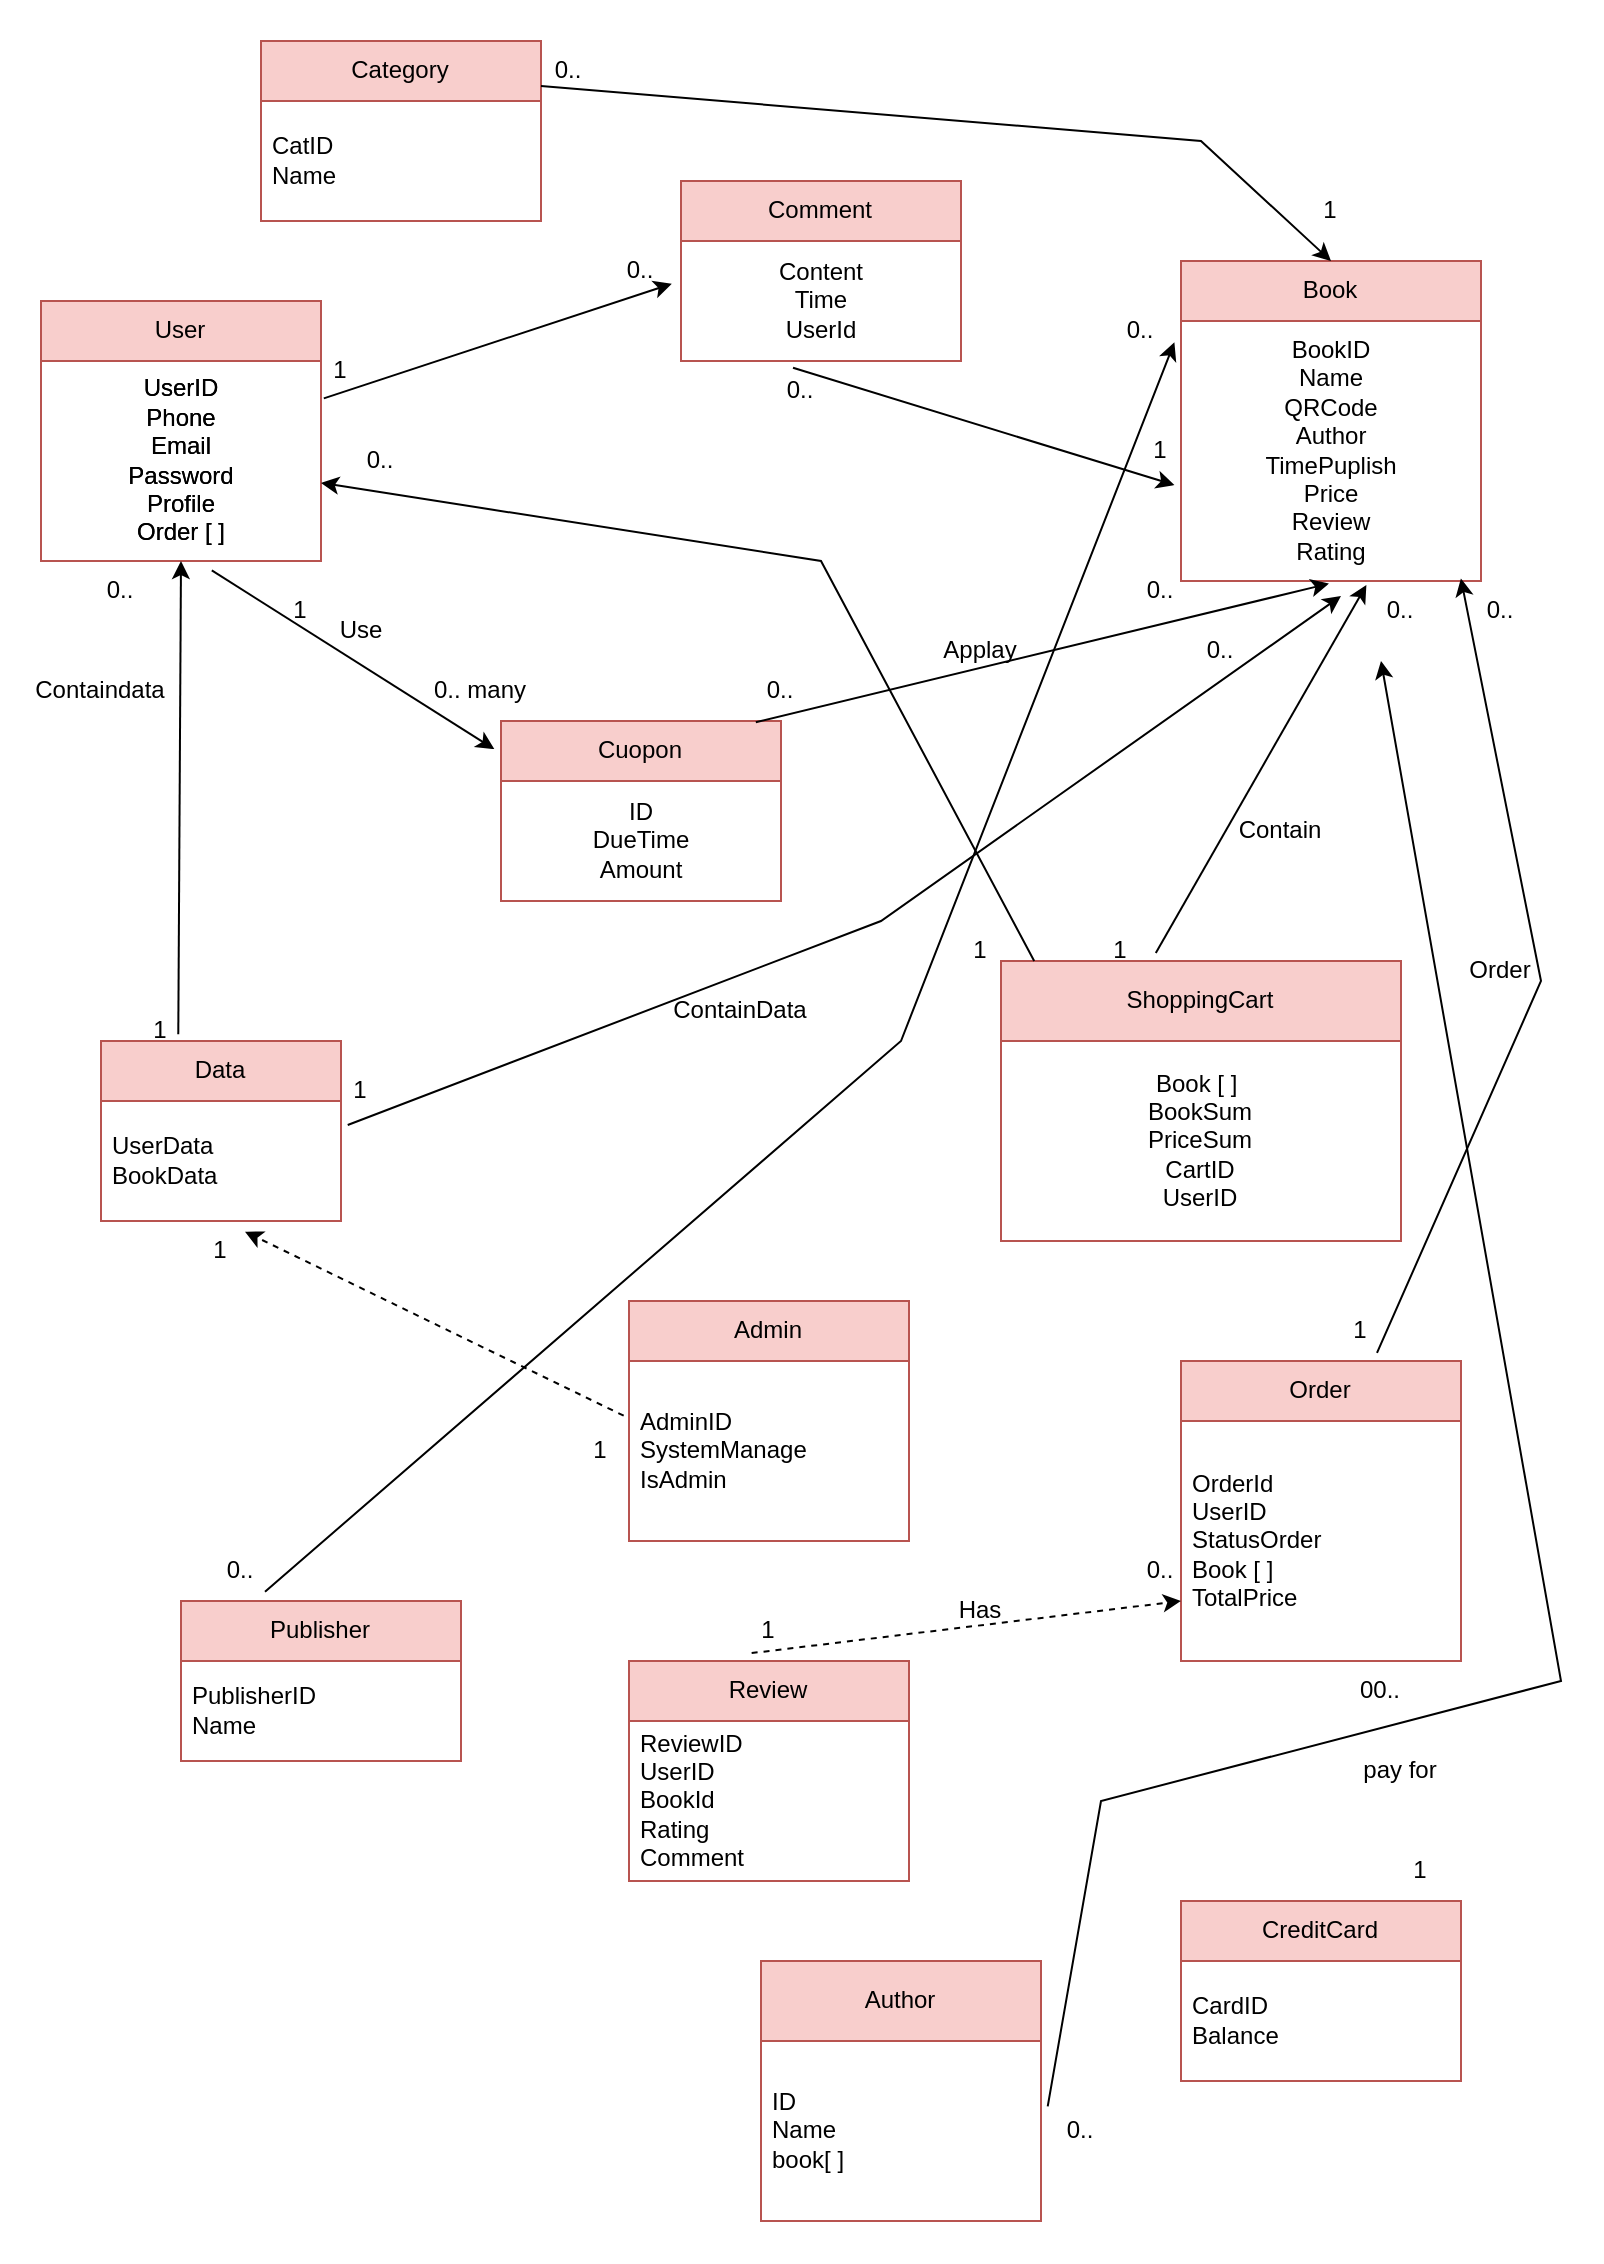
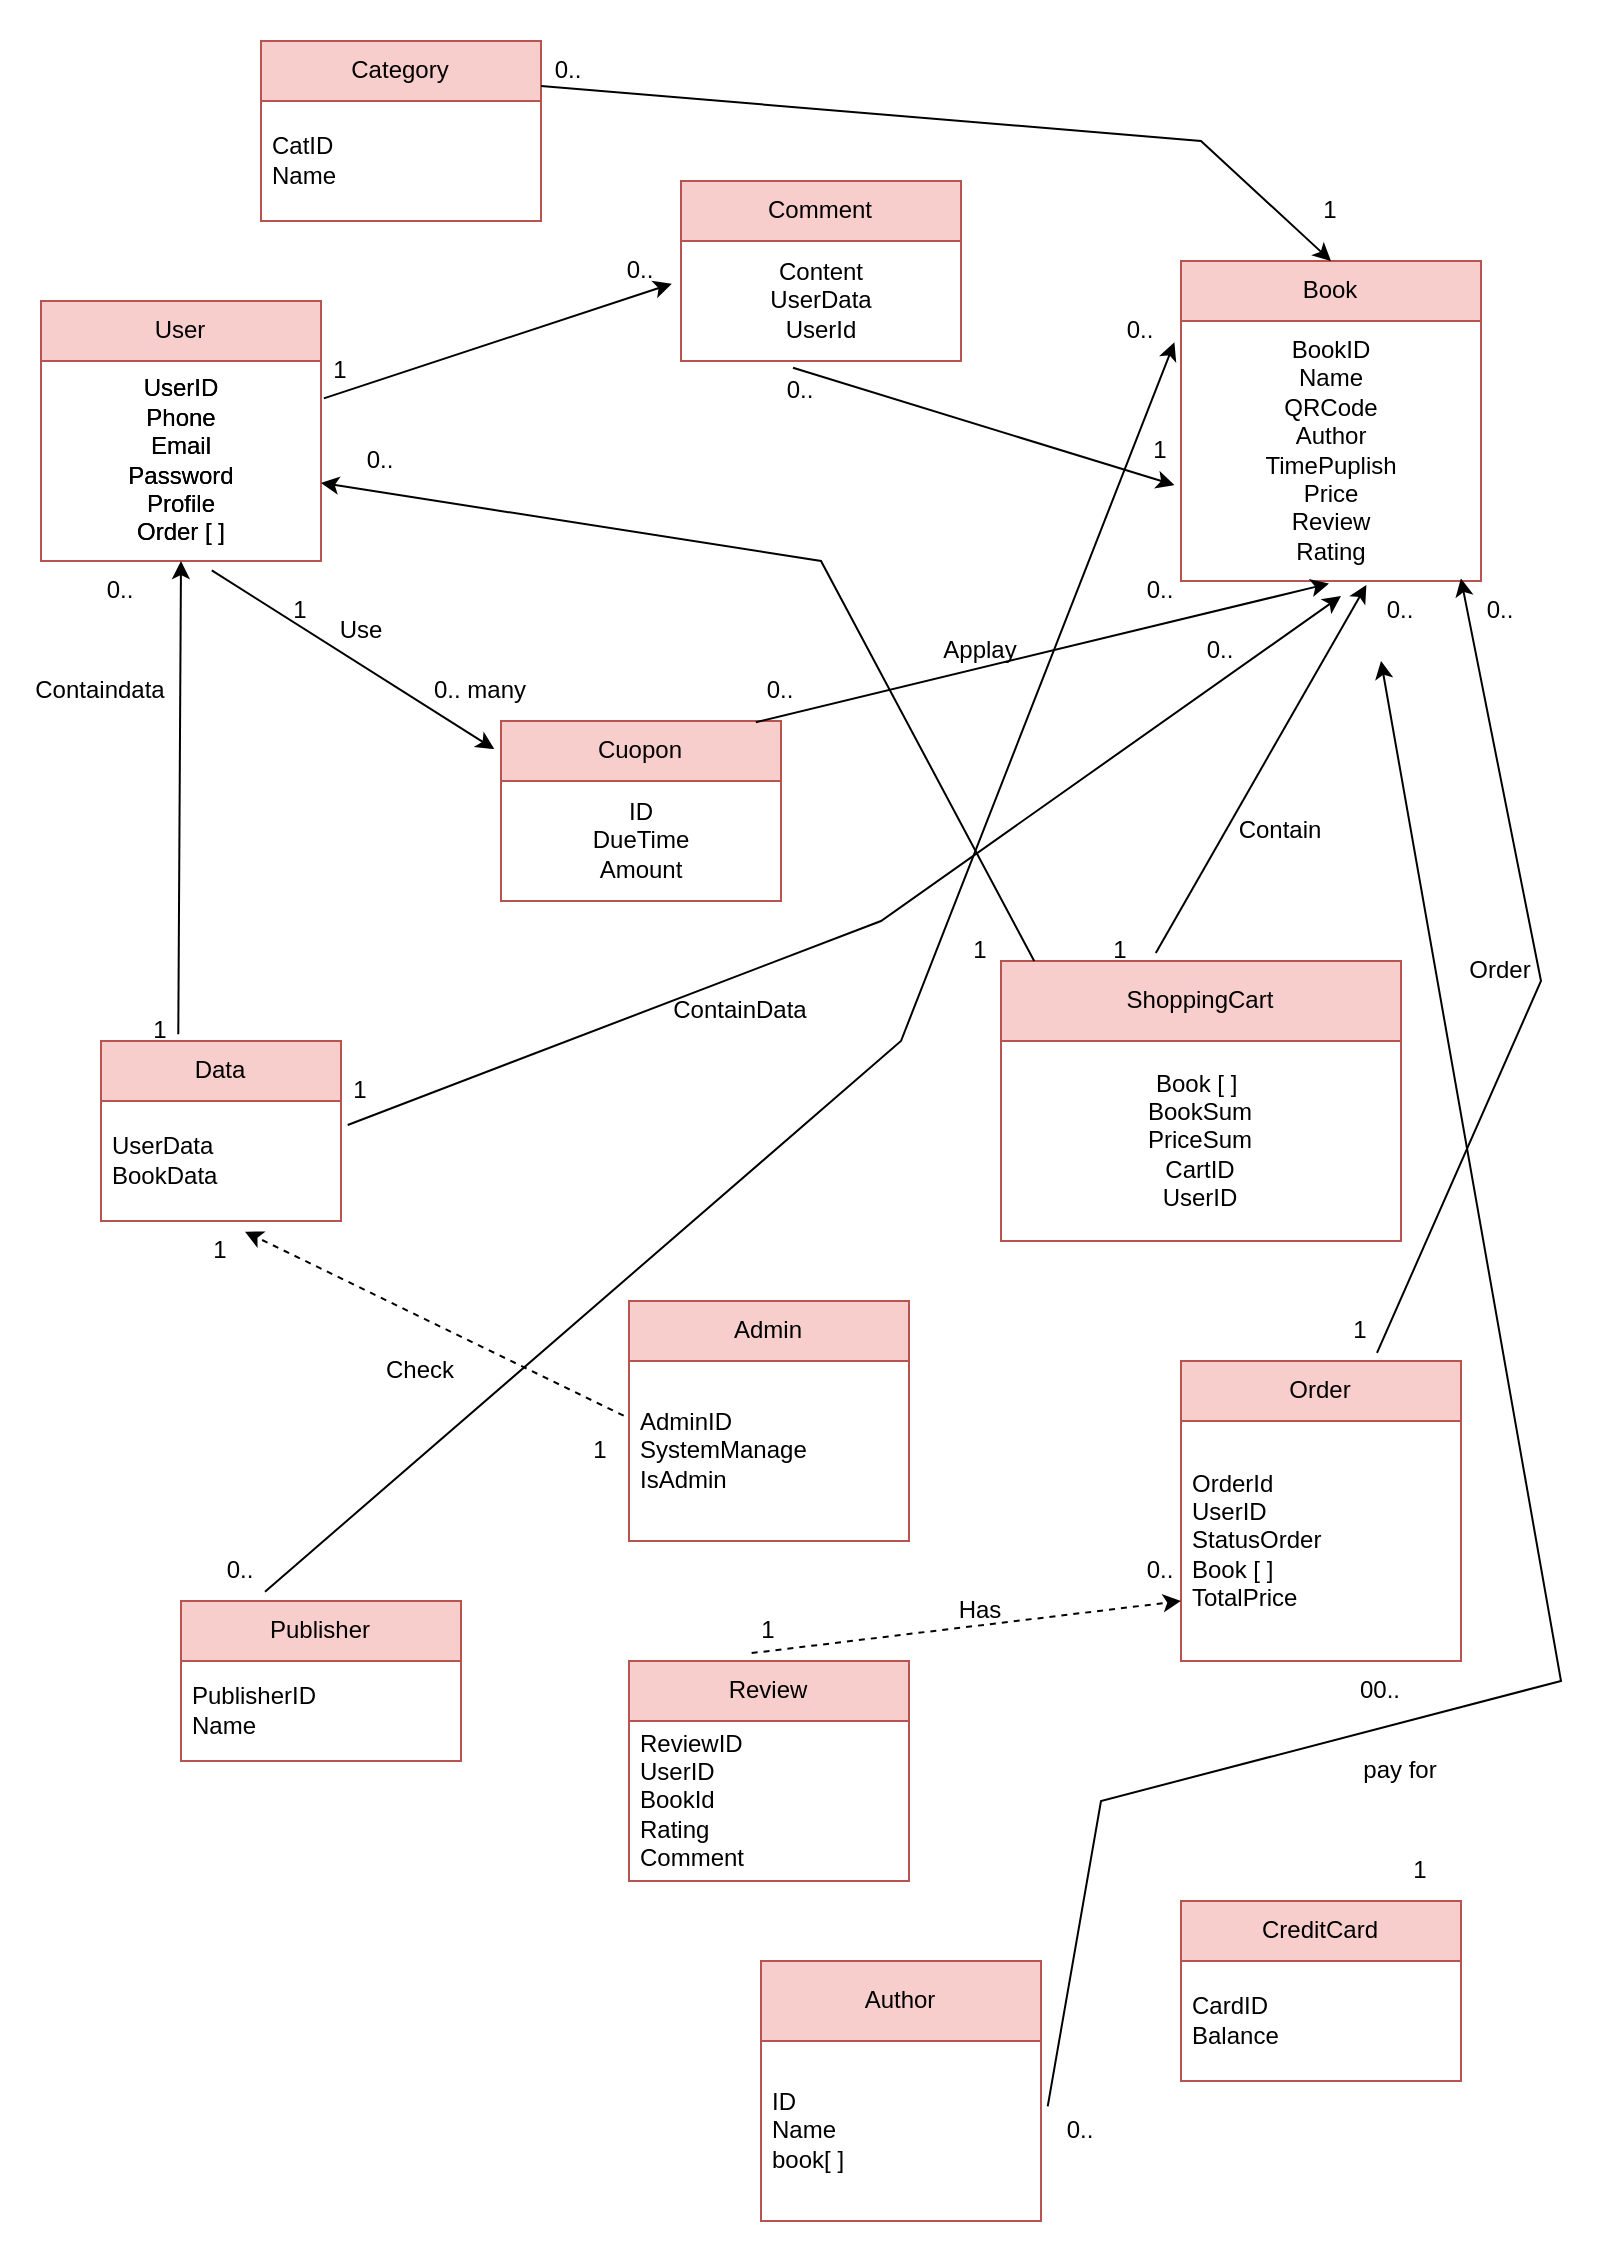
(822, 301) -> (822, 301)
none -> (421, 1371)
